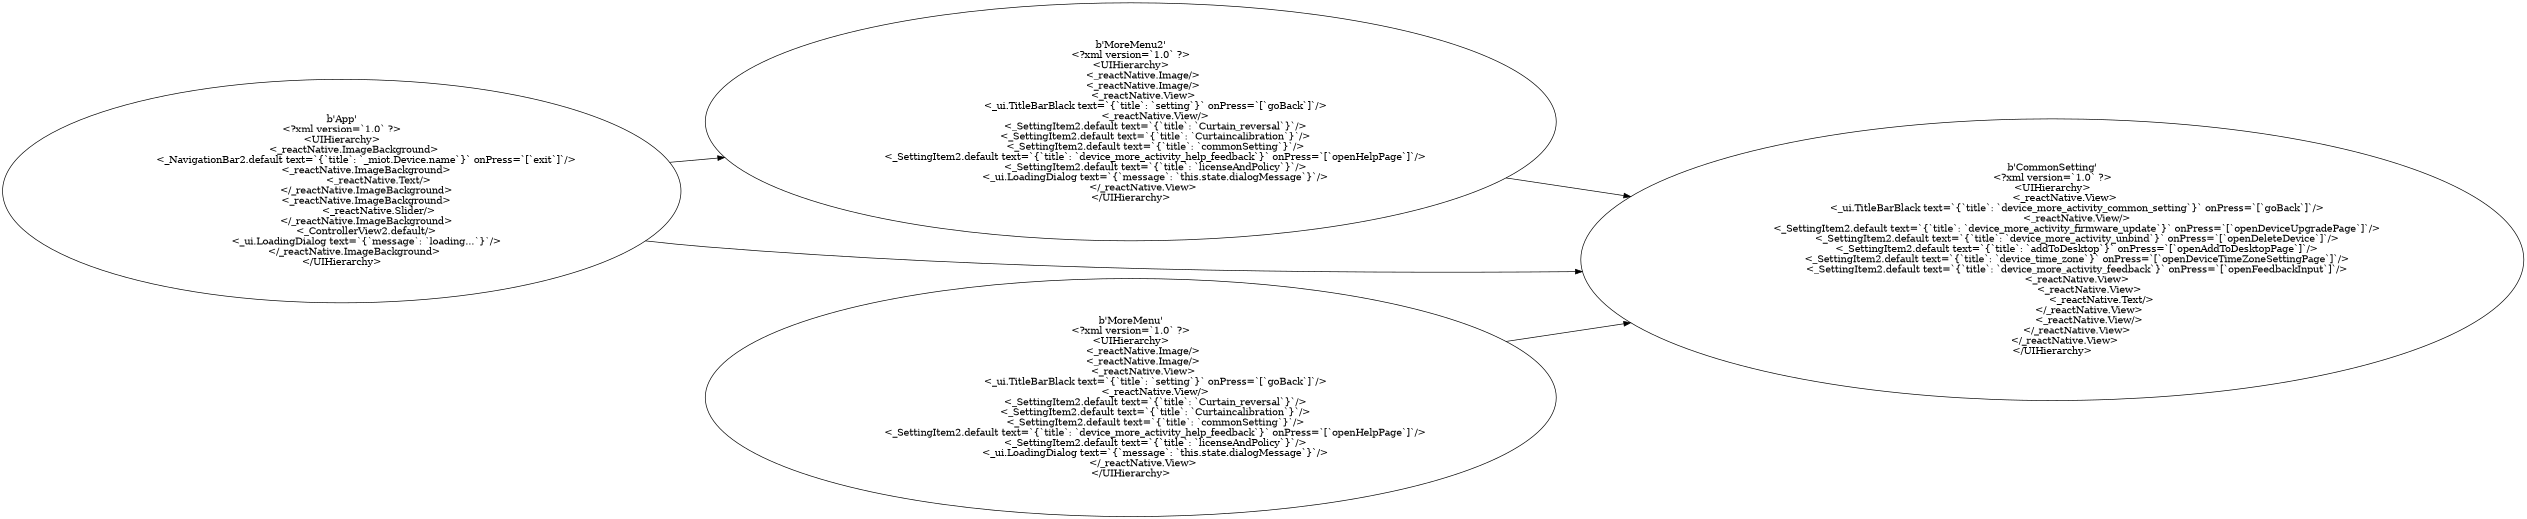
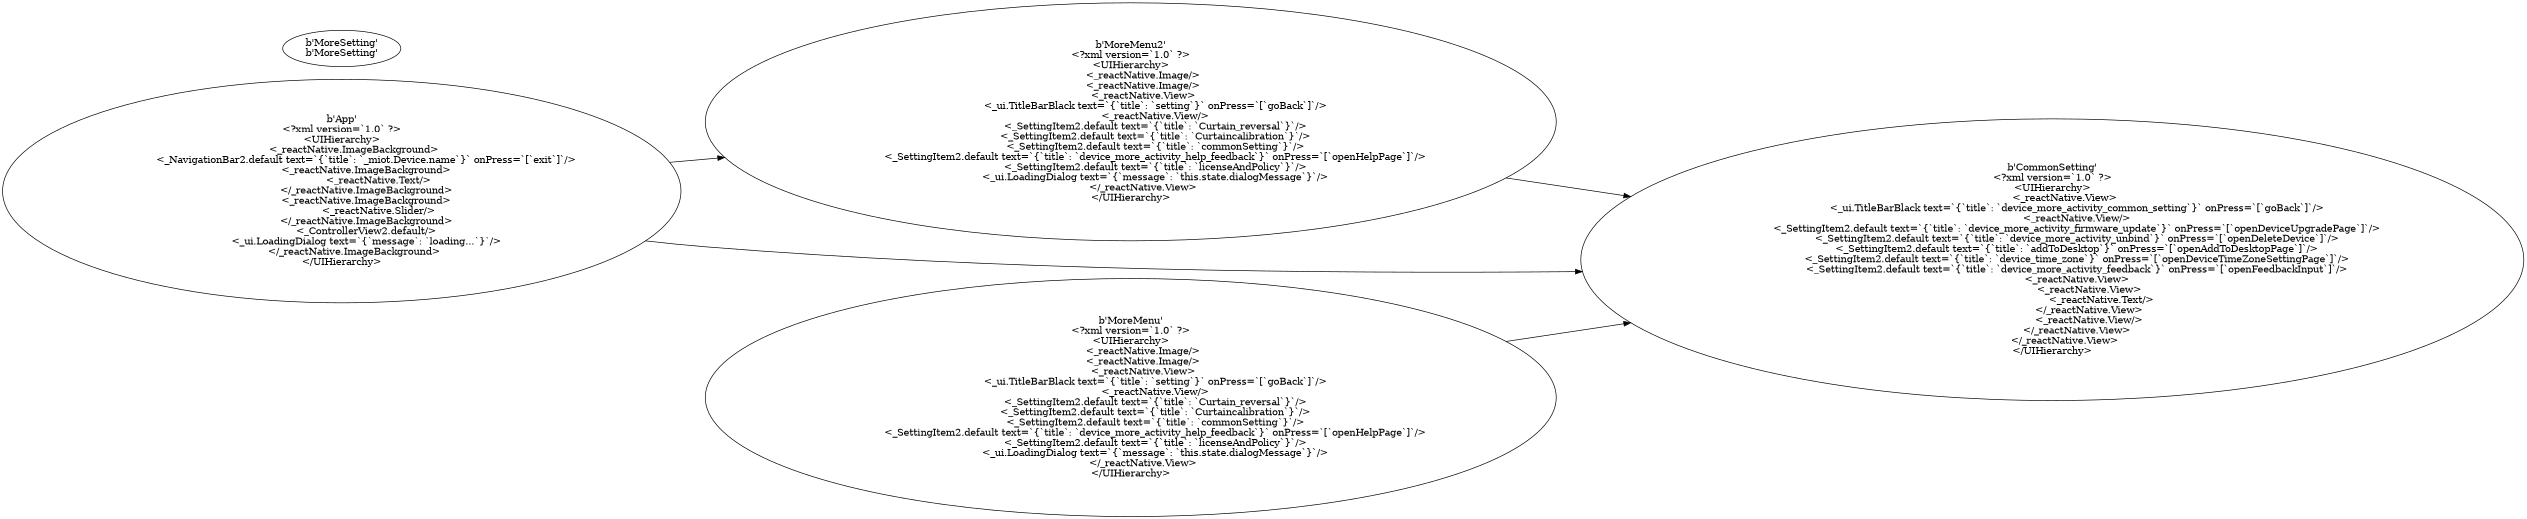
none -> (342, 48)
